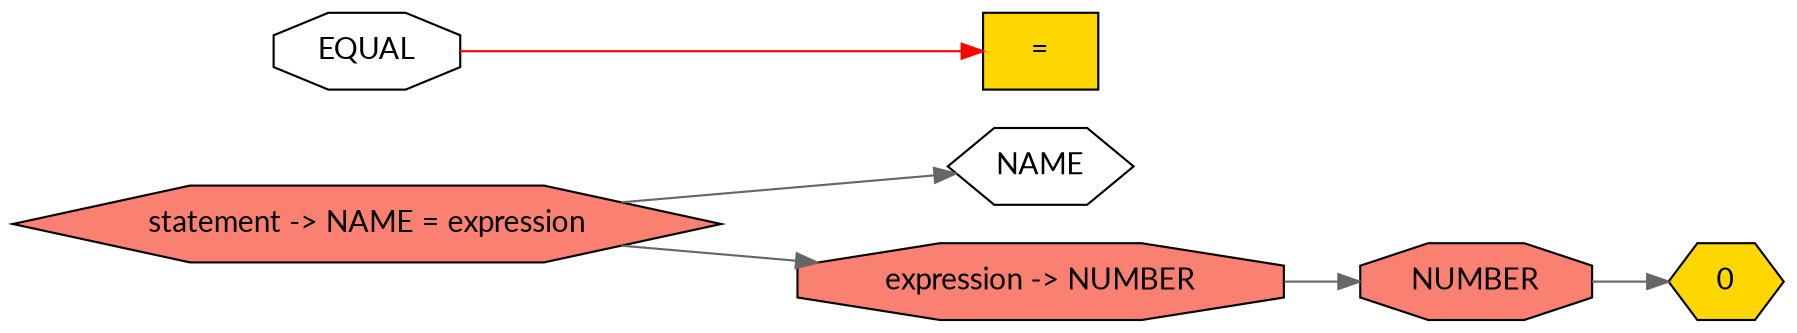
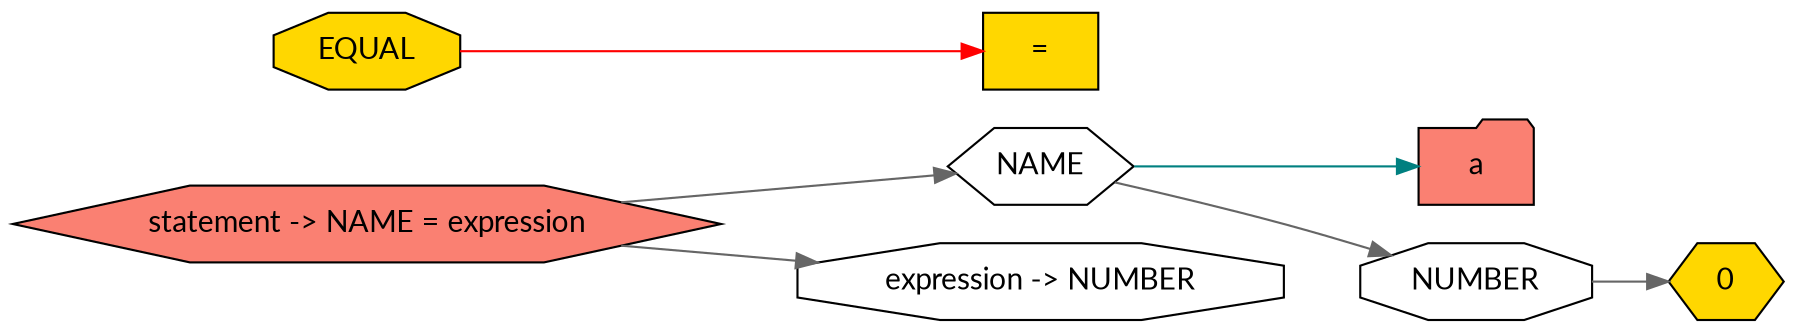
(367, 51) -> (367, 51)
none -> (1476, 166)
(1041, 282) -> (1041, 282)
(1311, 282) -> (1243, 213)
(1476, 282) -> (1476, 282)
